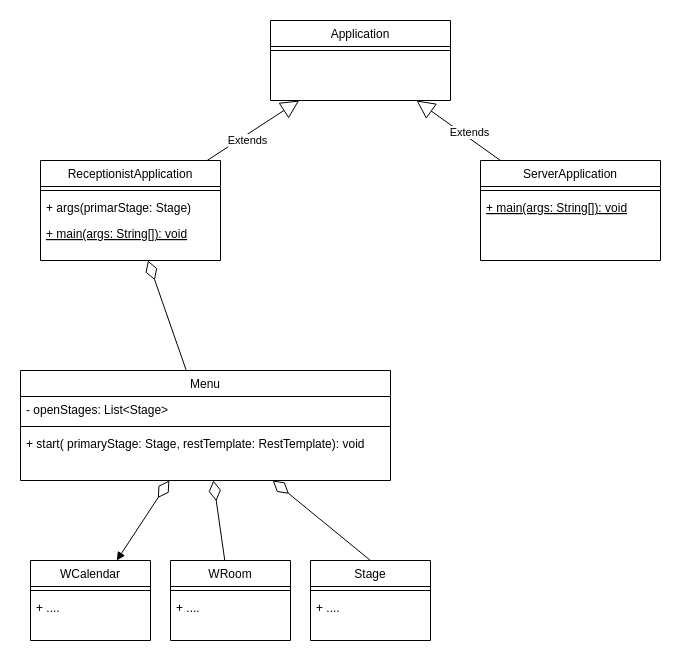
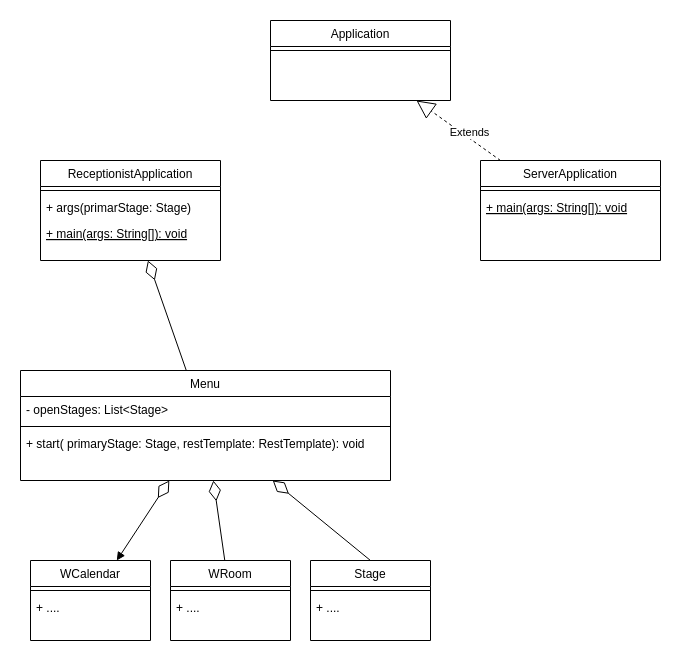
(245, 136) -> none
(484, 149) -> (484, 149)
